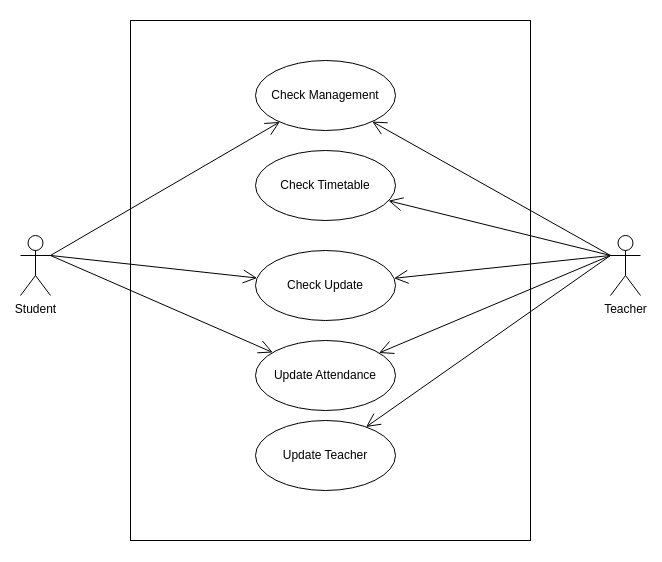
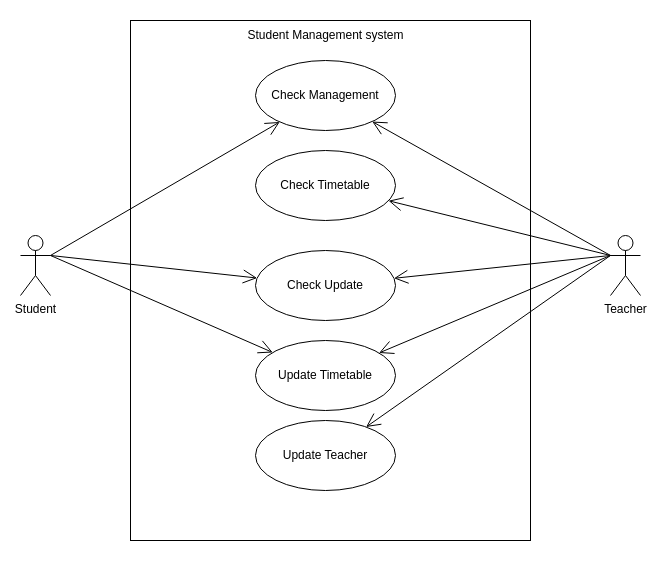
none -> (326, 36)
(326, 376) -> (326, 376)
